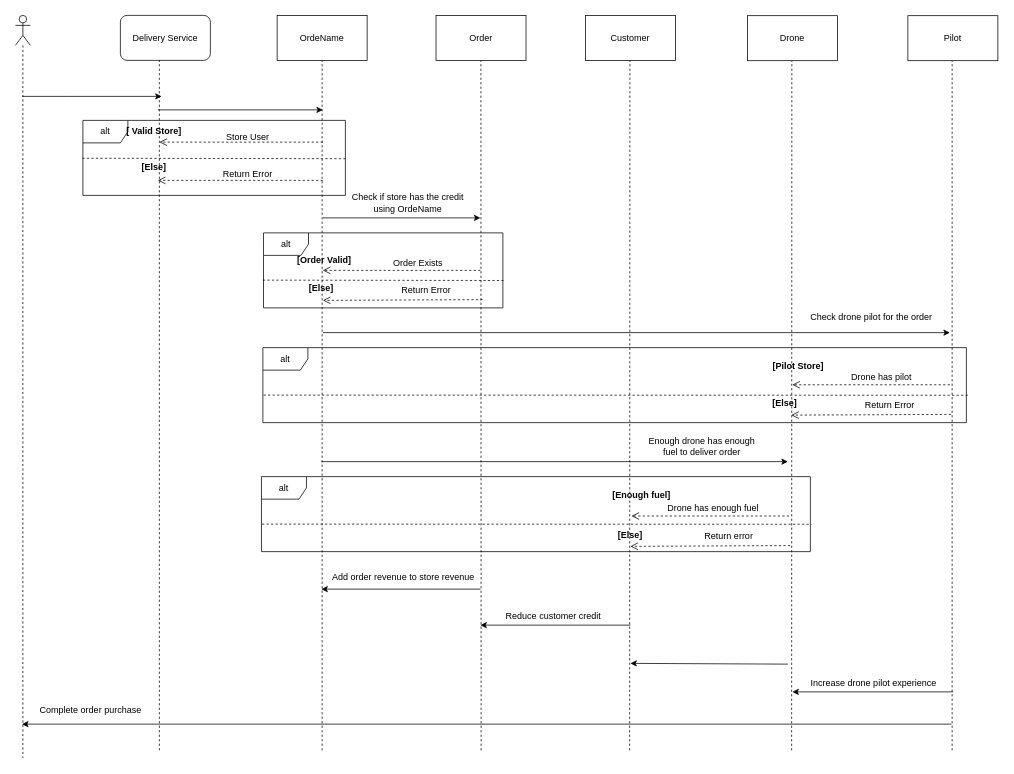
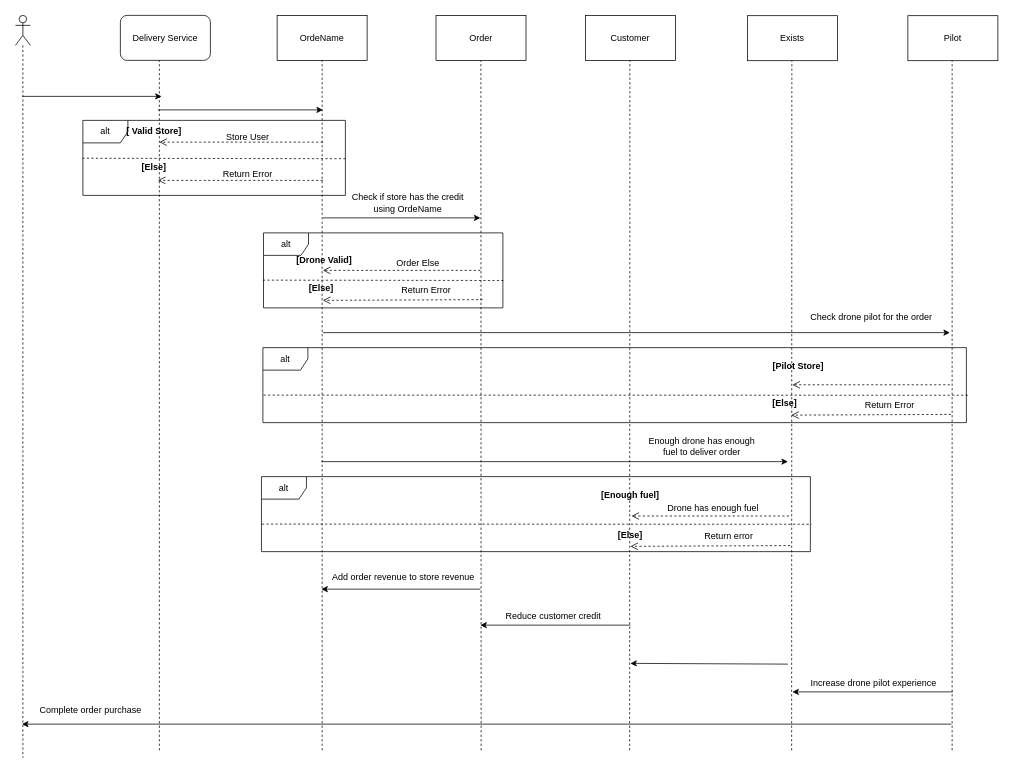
(792, 38) -> (792, 38)
(324, 261) -> (324, 261)
(418, 263) -> (418, 263)
(882, 377) -> none
(642, 495) -> (630, 495)
